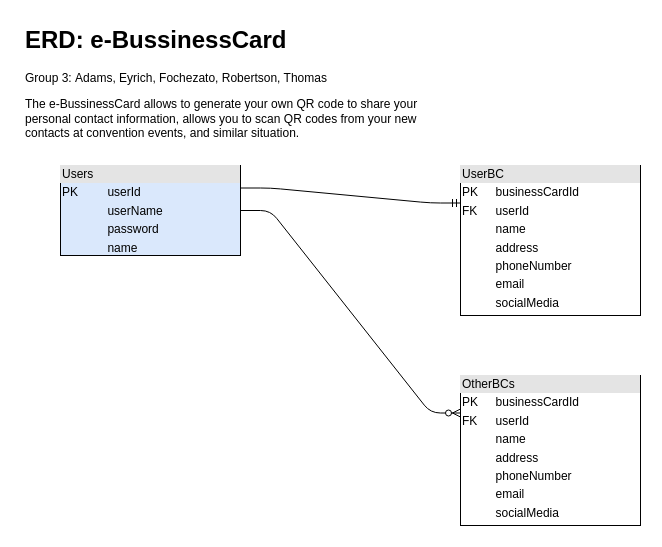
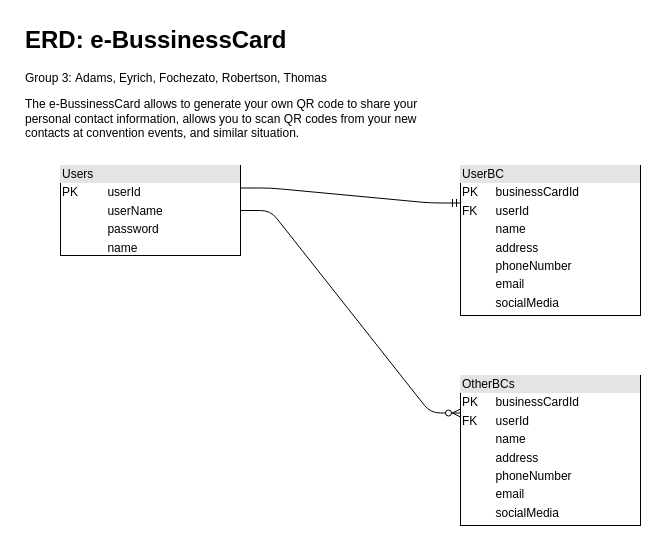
(151, 211) -> (151, 211)
